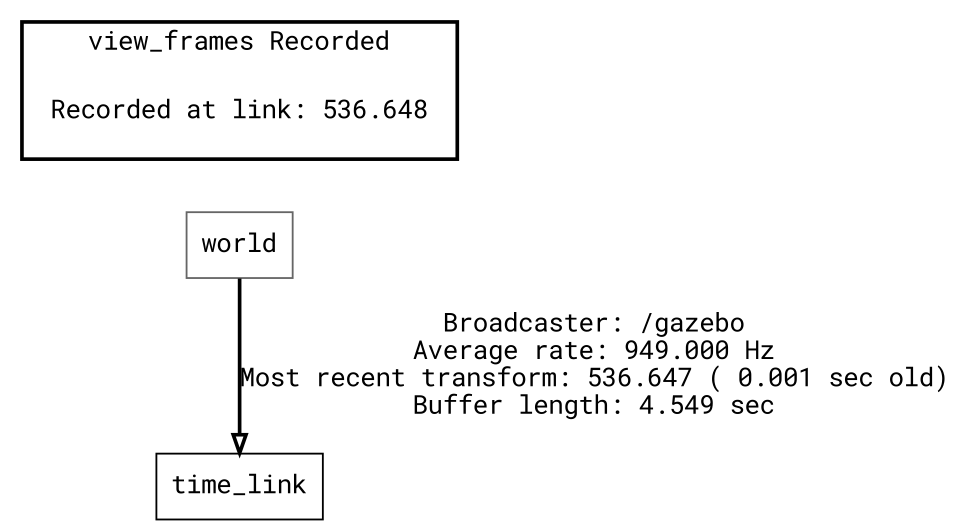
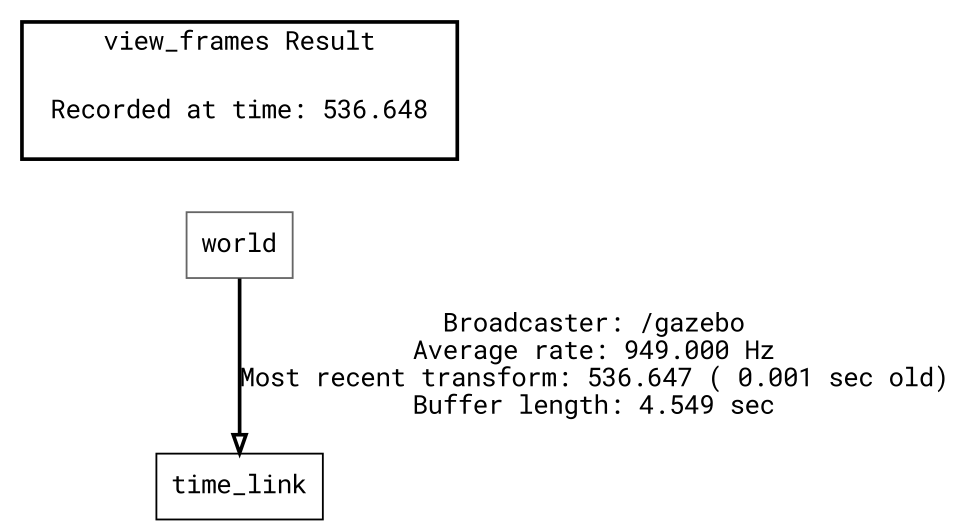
(240, 43) -> (240, 43)
(240, 112) -> (240, 112)
